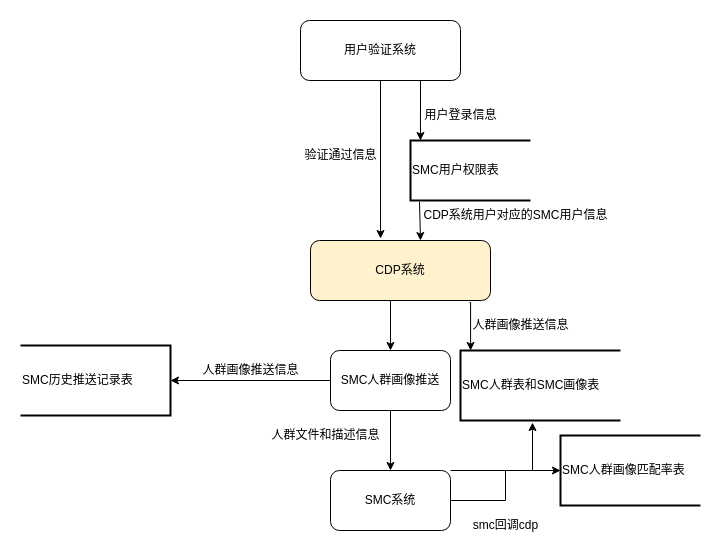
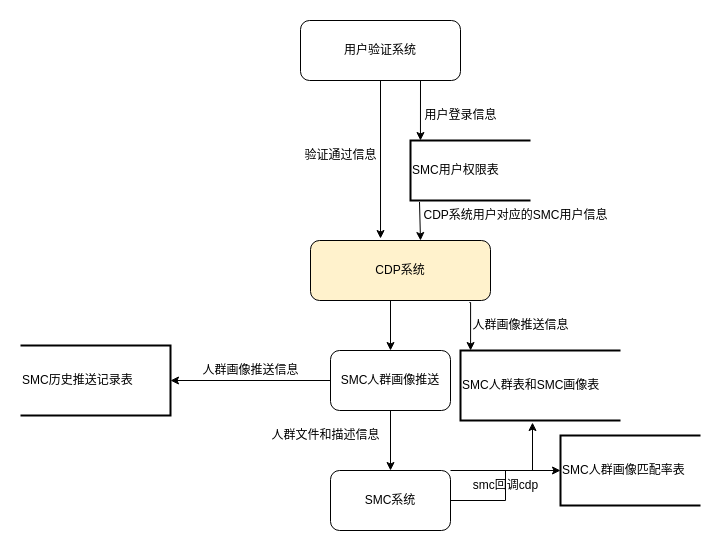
(506, 526) -> (506, 486)
